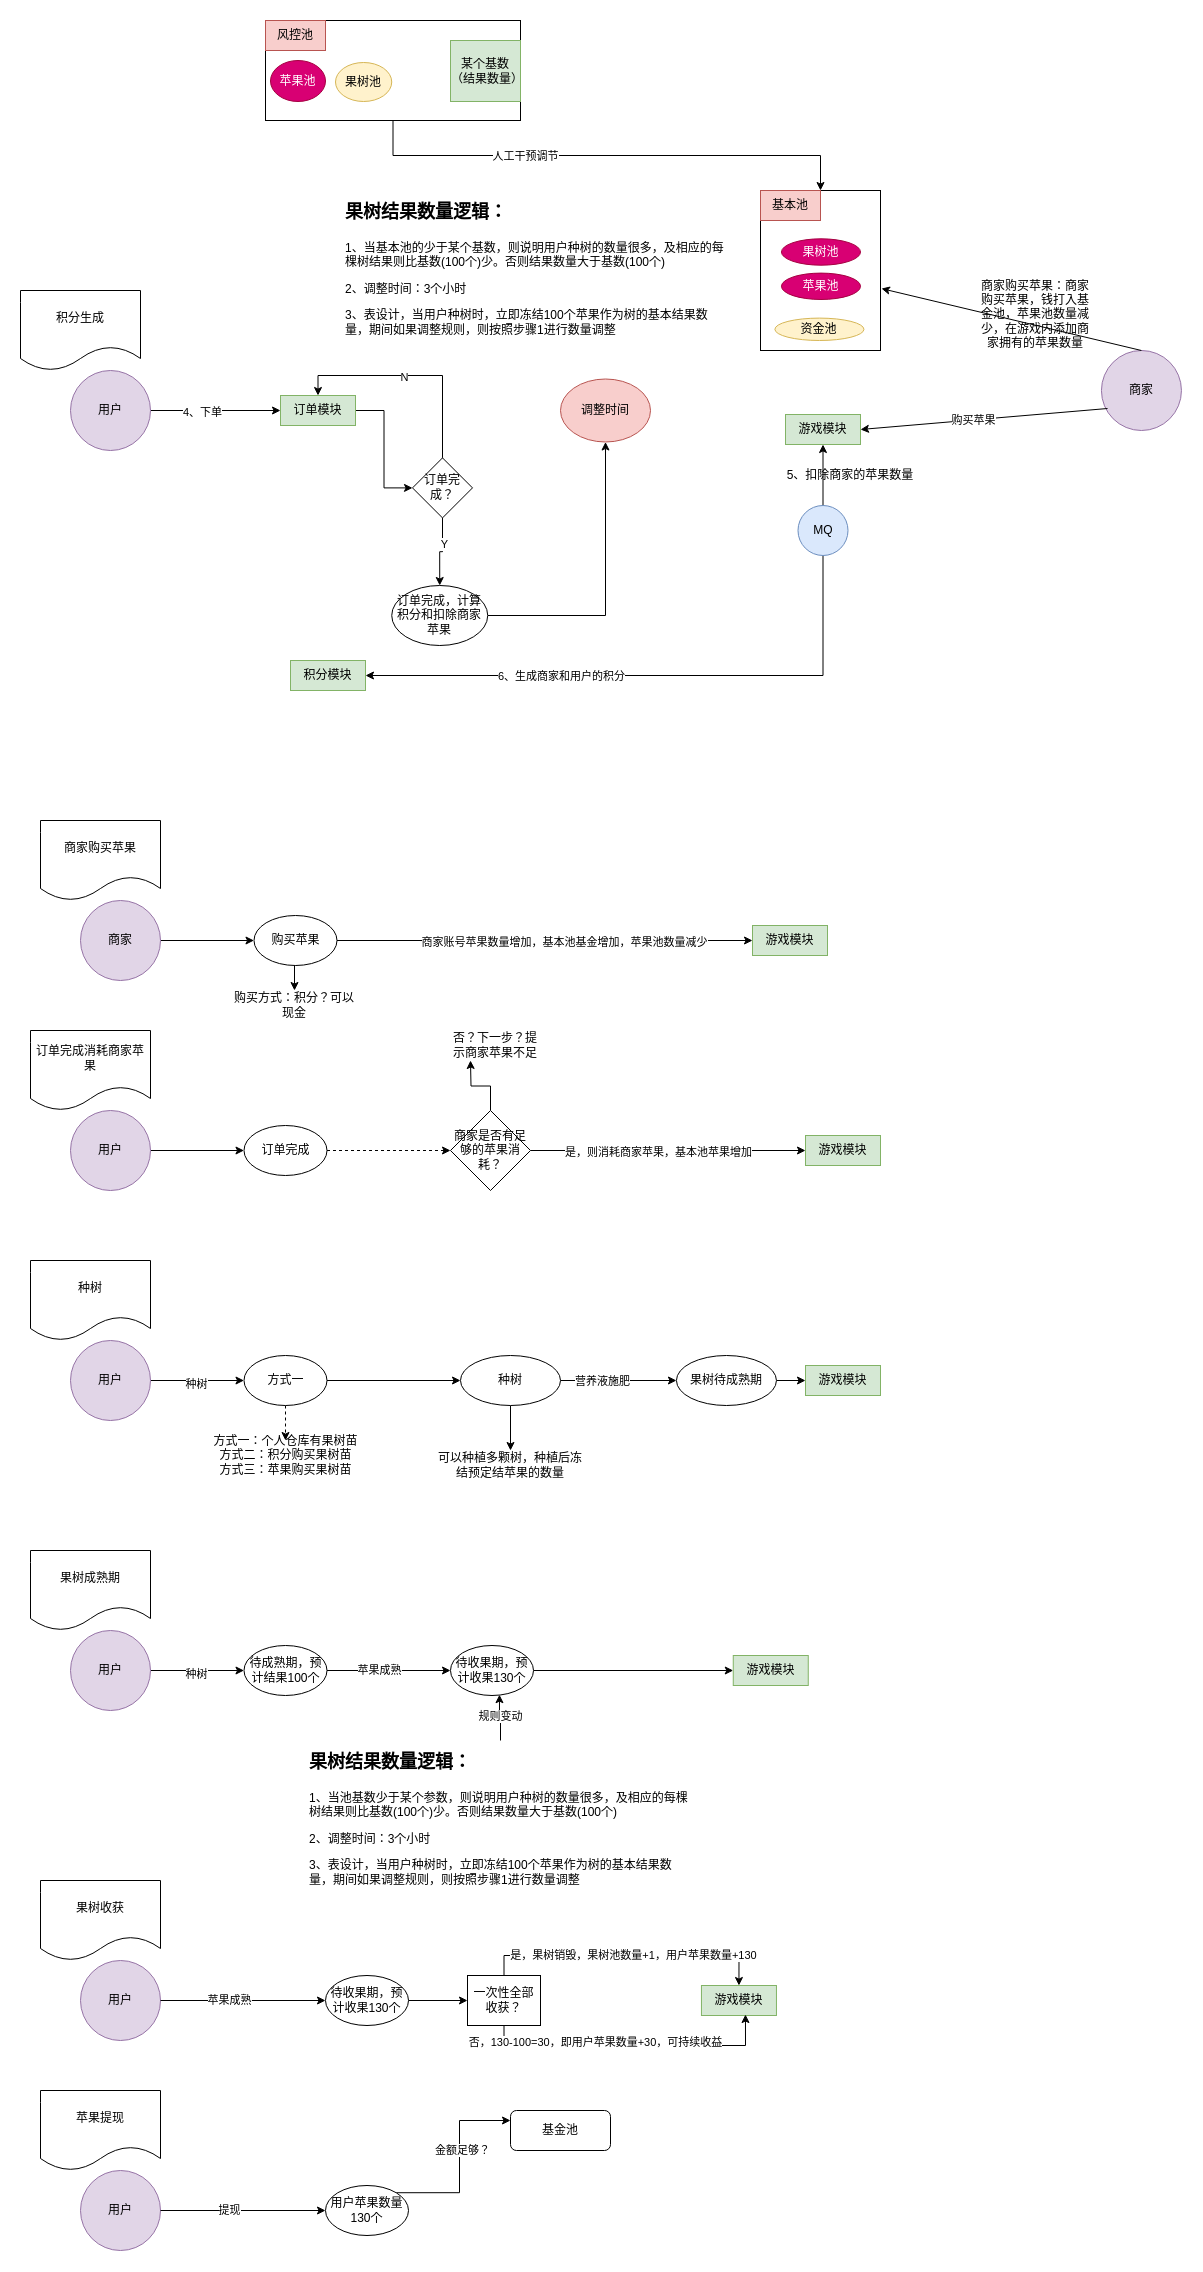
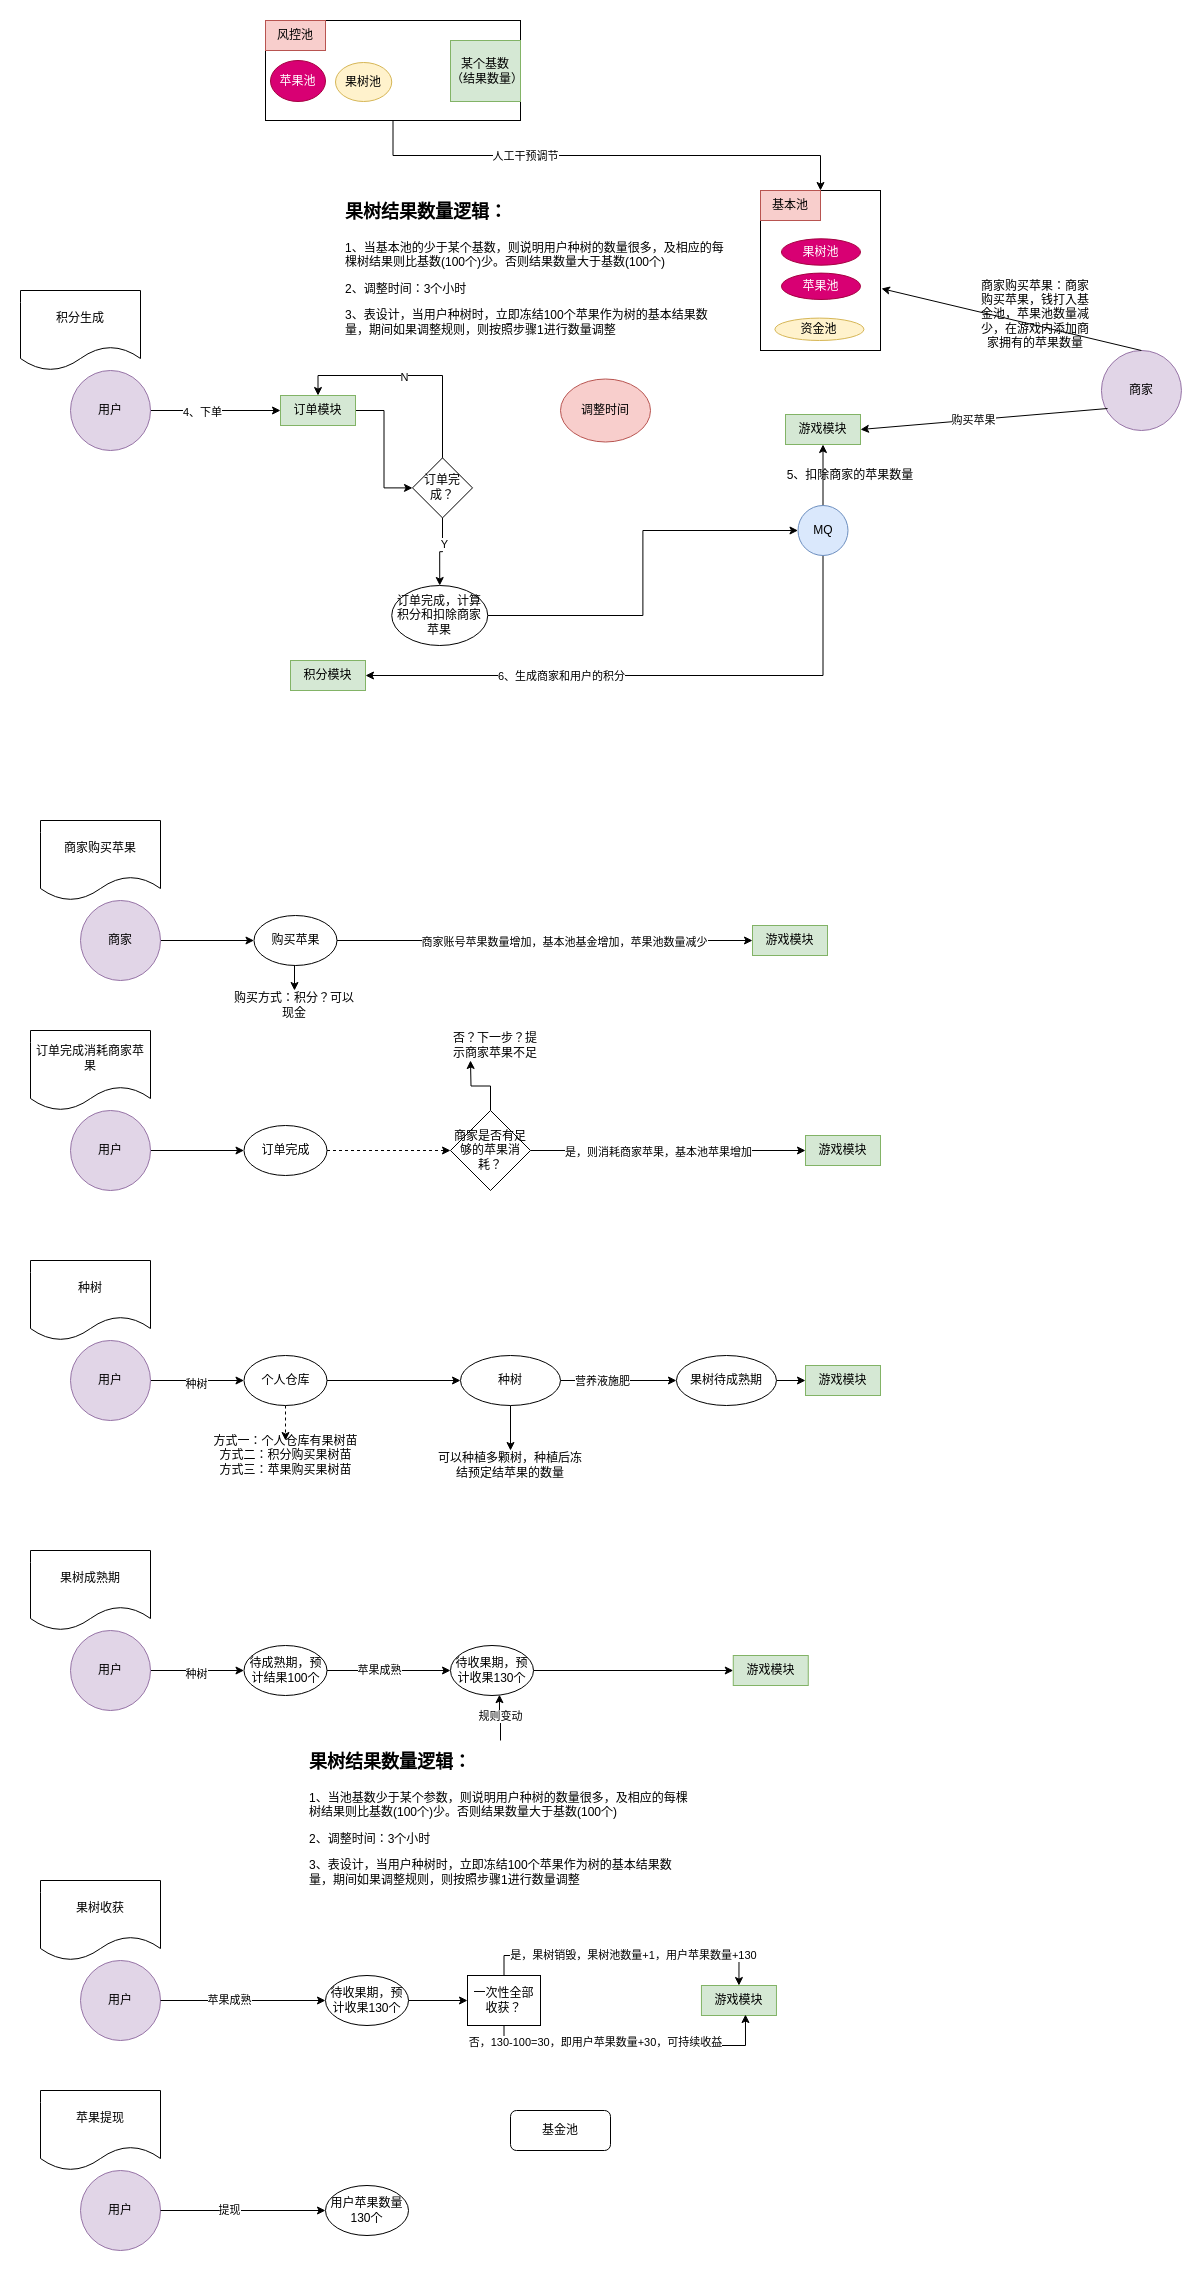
(606, 533) -> (654, 531)
(286, 1381) -> (286, 1381)
(460, 2167) -> none
